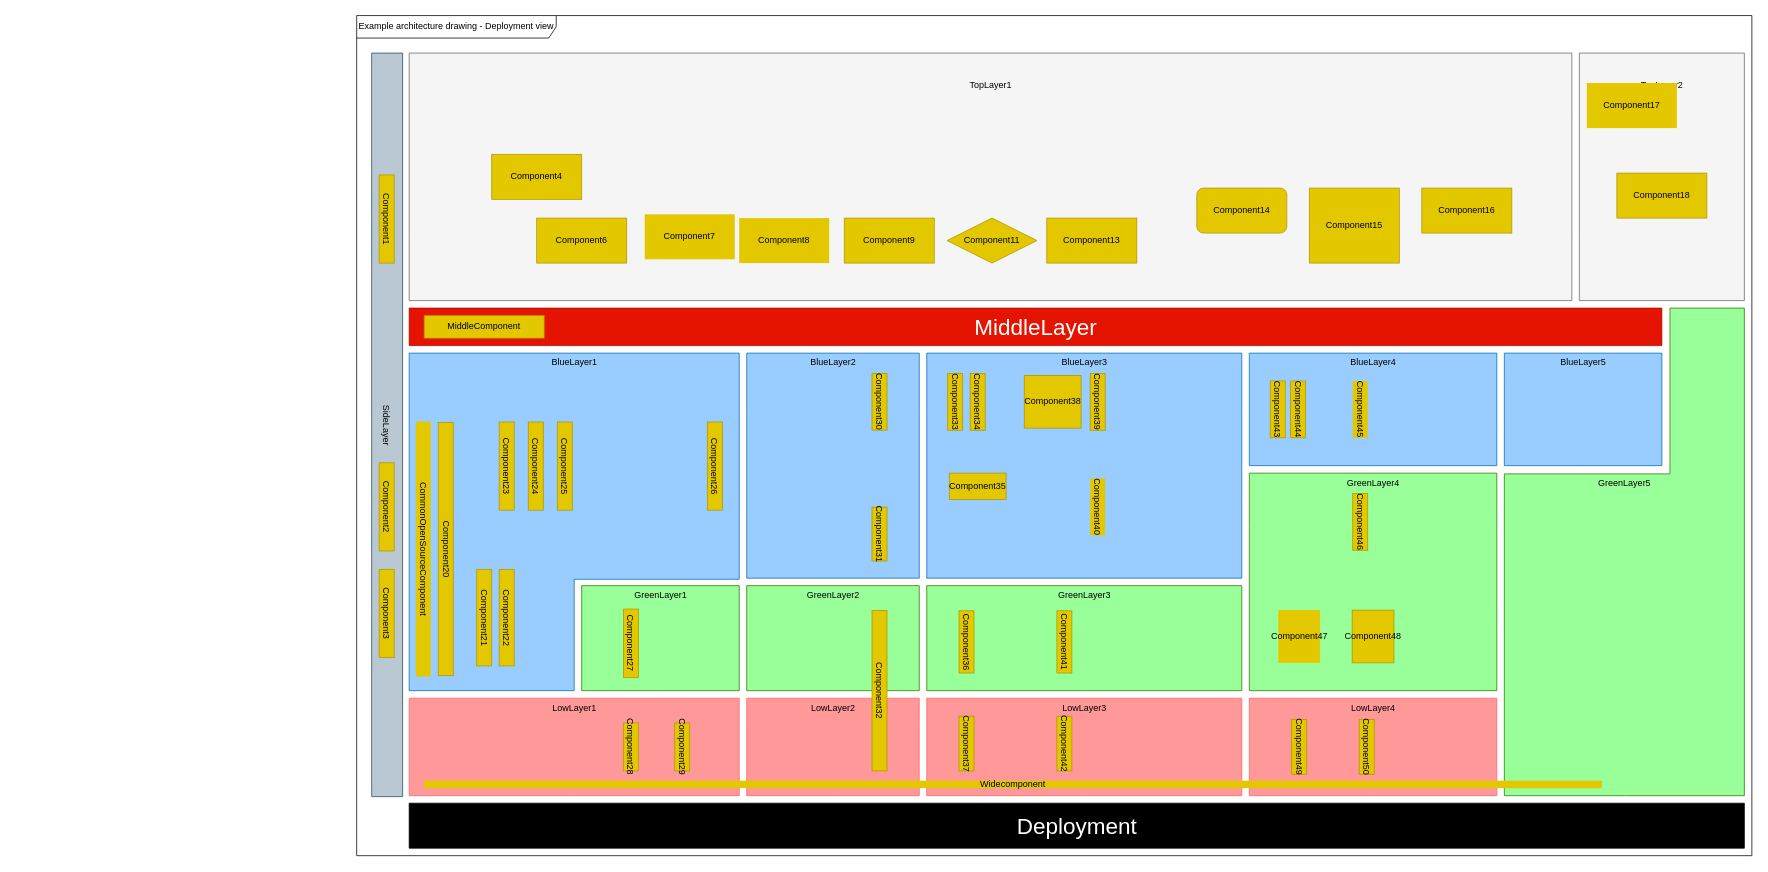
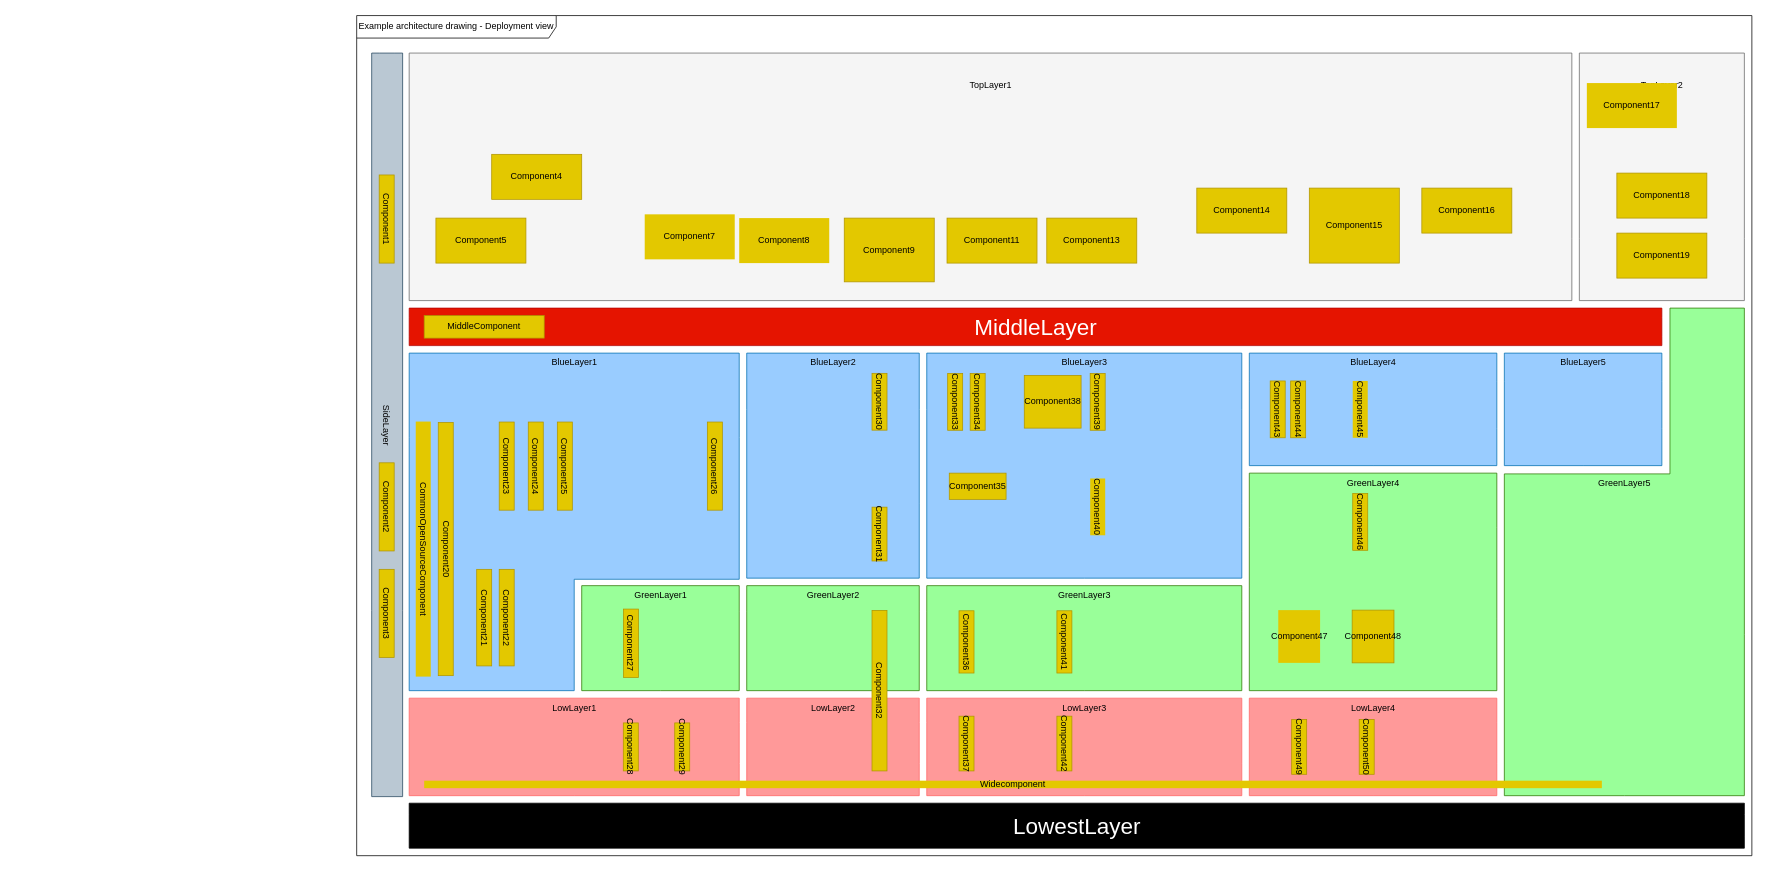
(1242, 210) -> (1242, 210)
none -> (481, 240)
(582, 240) -> none
(889, 240) -> (889, 250)
(992, 240) -> (992, 240)
none -> (1662, 255)
(1077, 825) -> (1077, 825)
